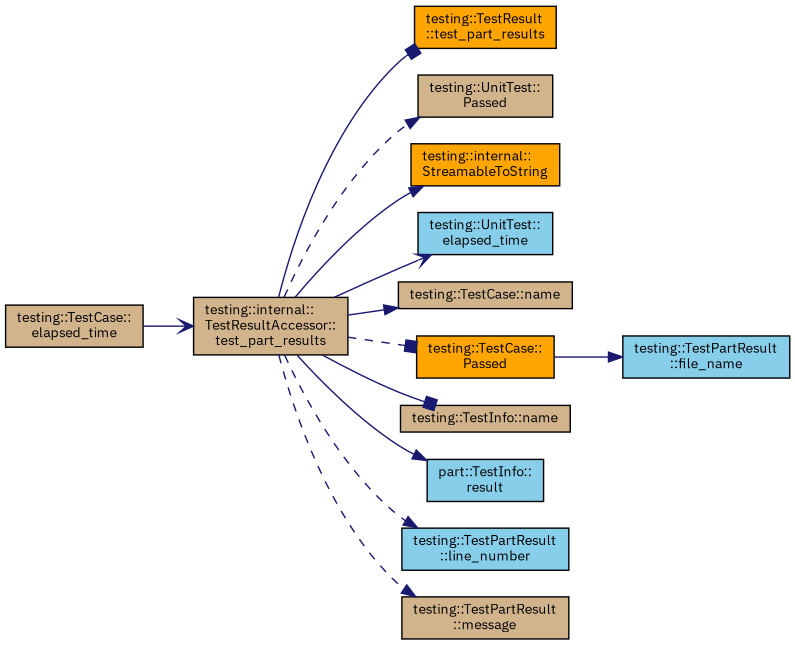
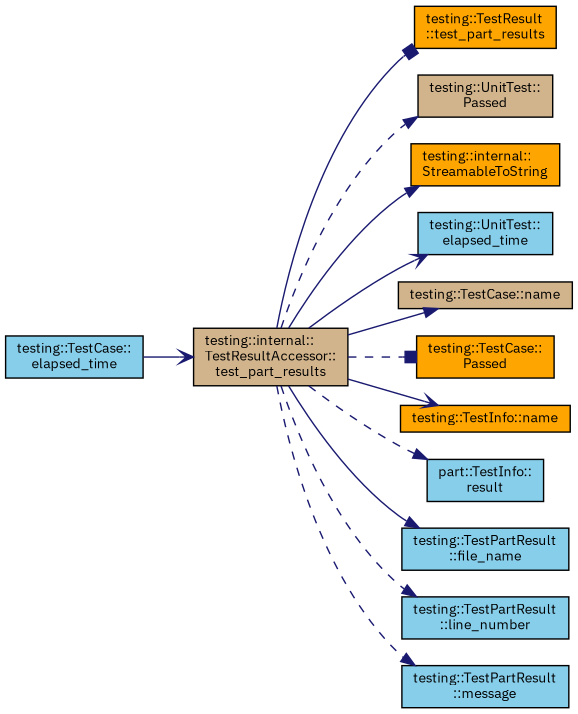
(74, 326) -> (74, 357)
(581, 357) -> (341, 460)
(371, 380) -> (386, 390)
(352, 409) -> (360, 422)
(485, 419) -> (485, 419)
(485, 618) -> (485, 687)
